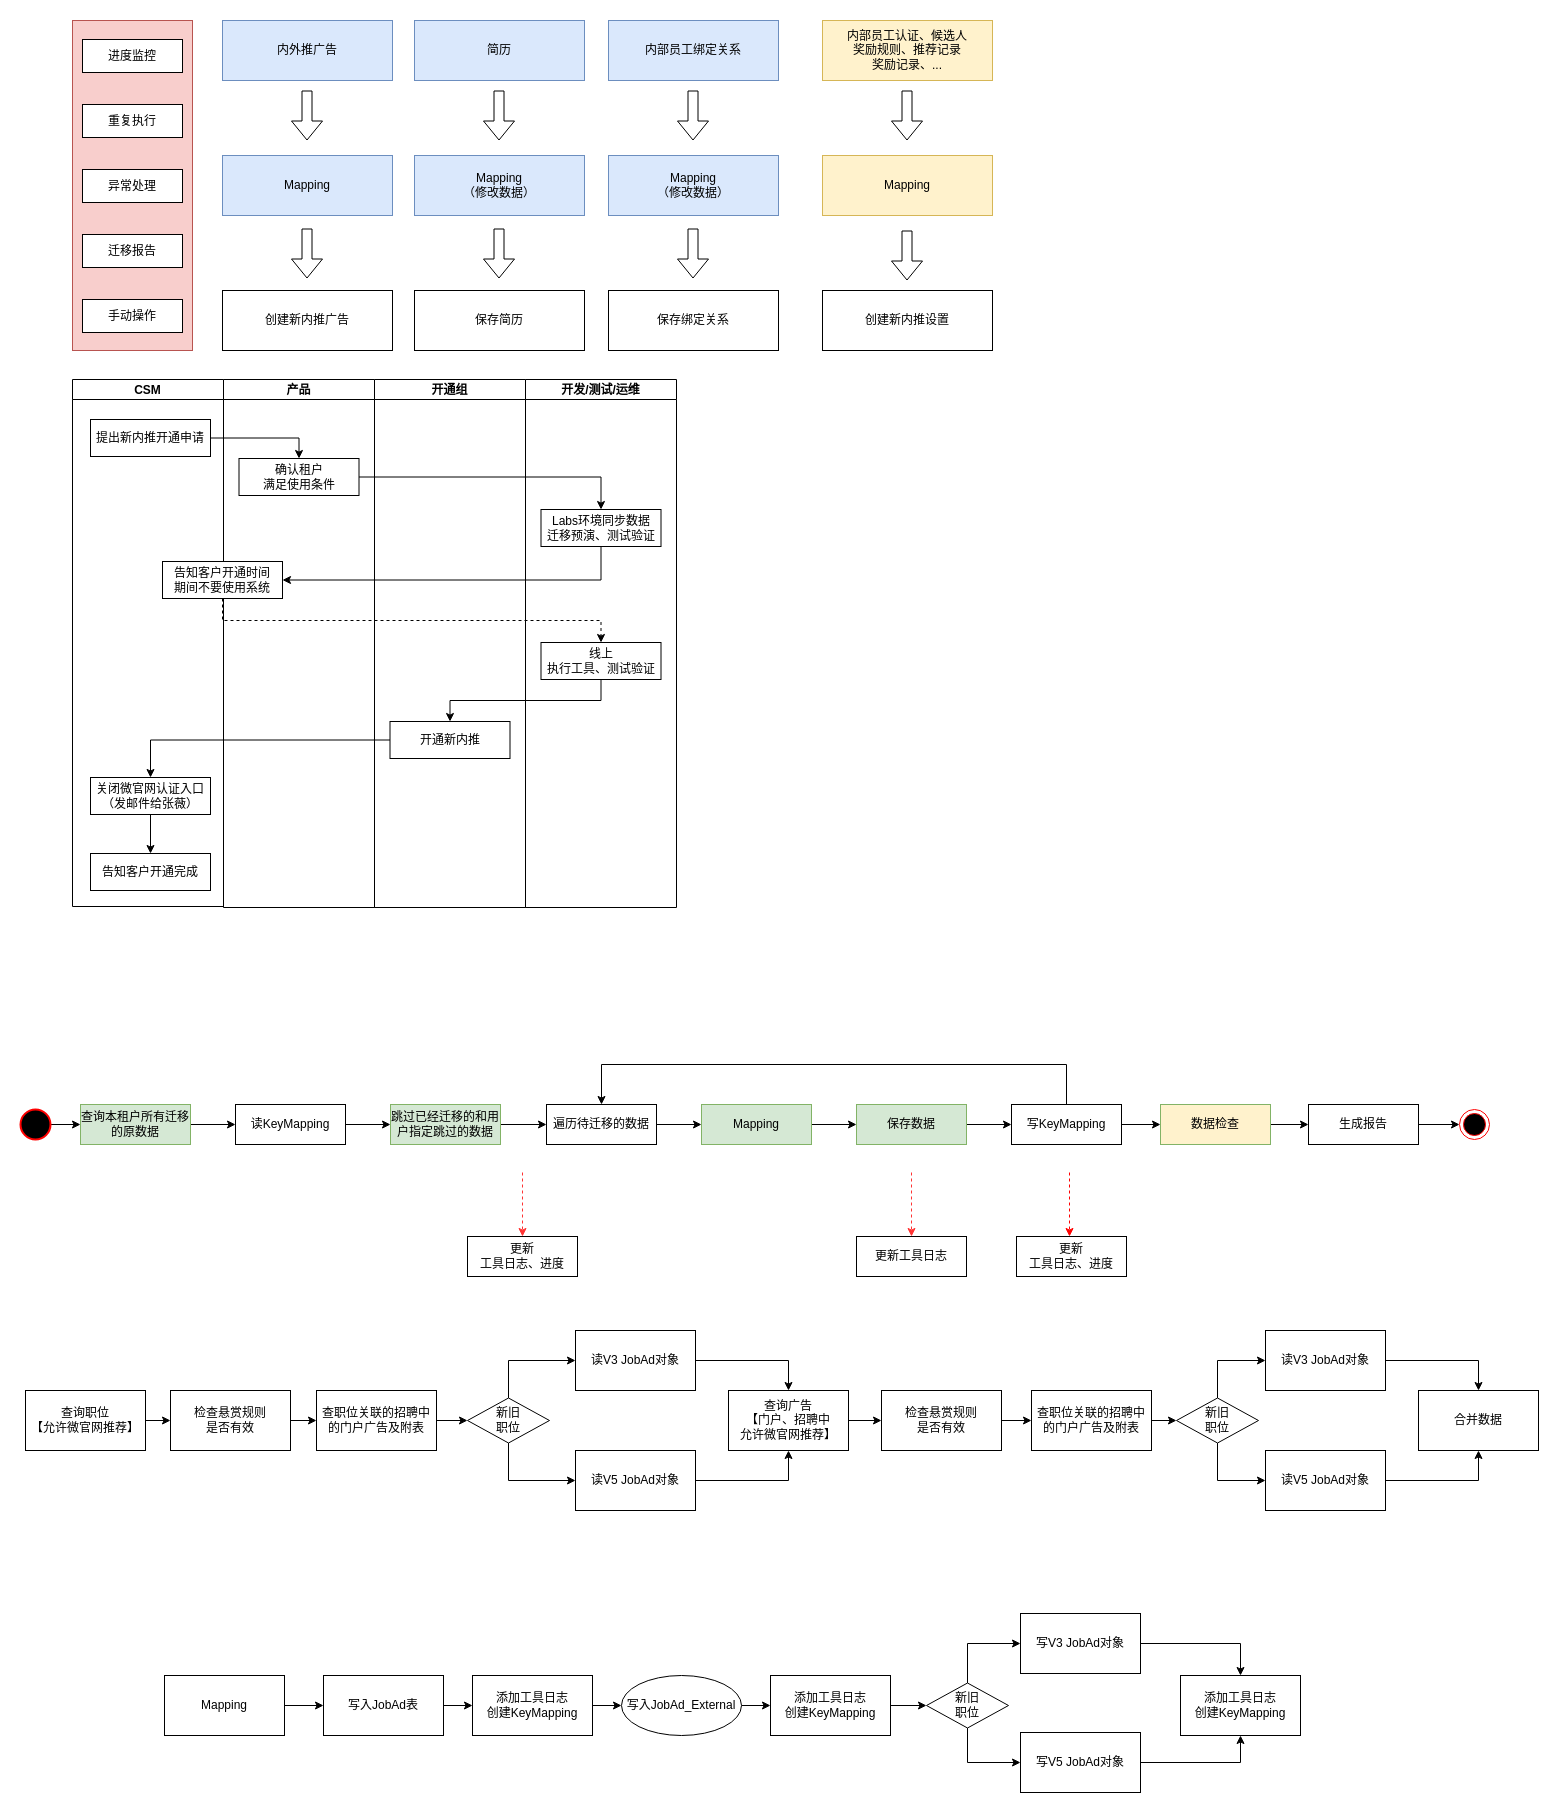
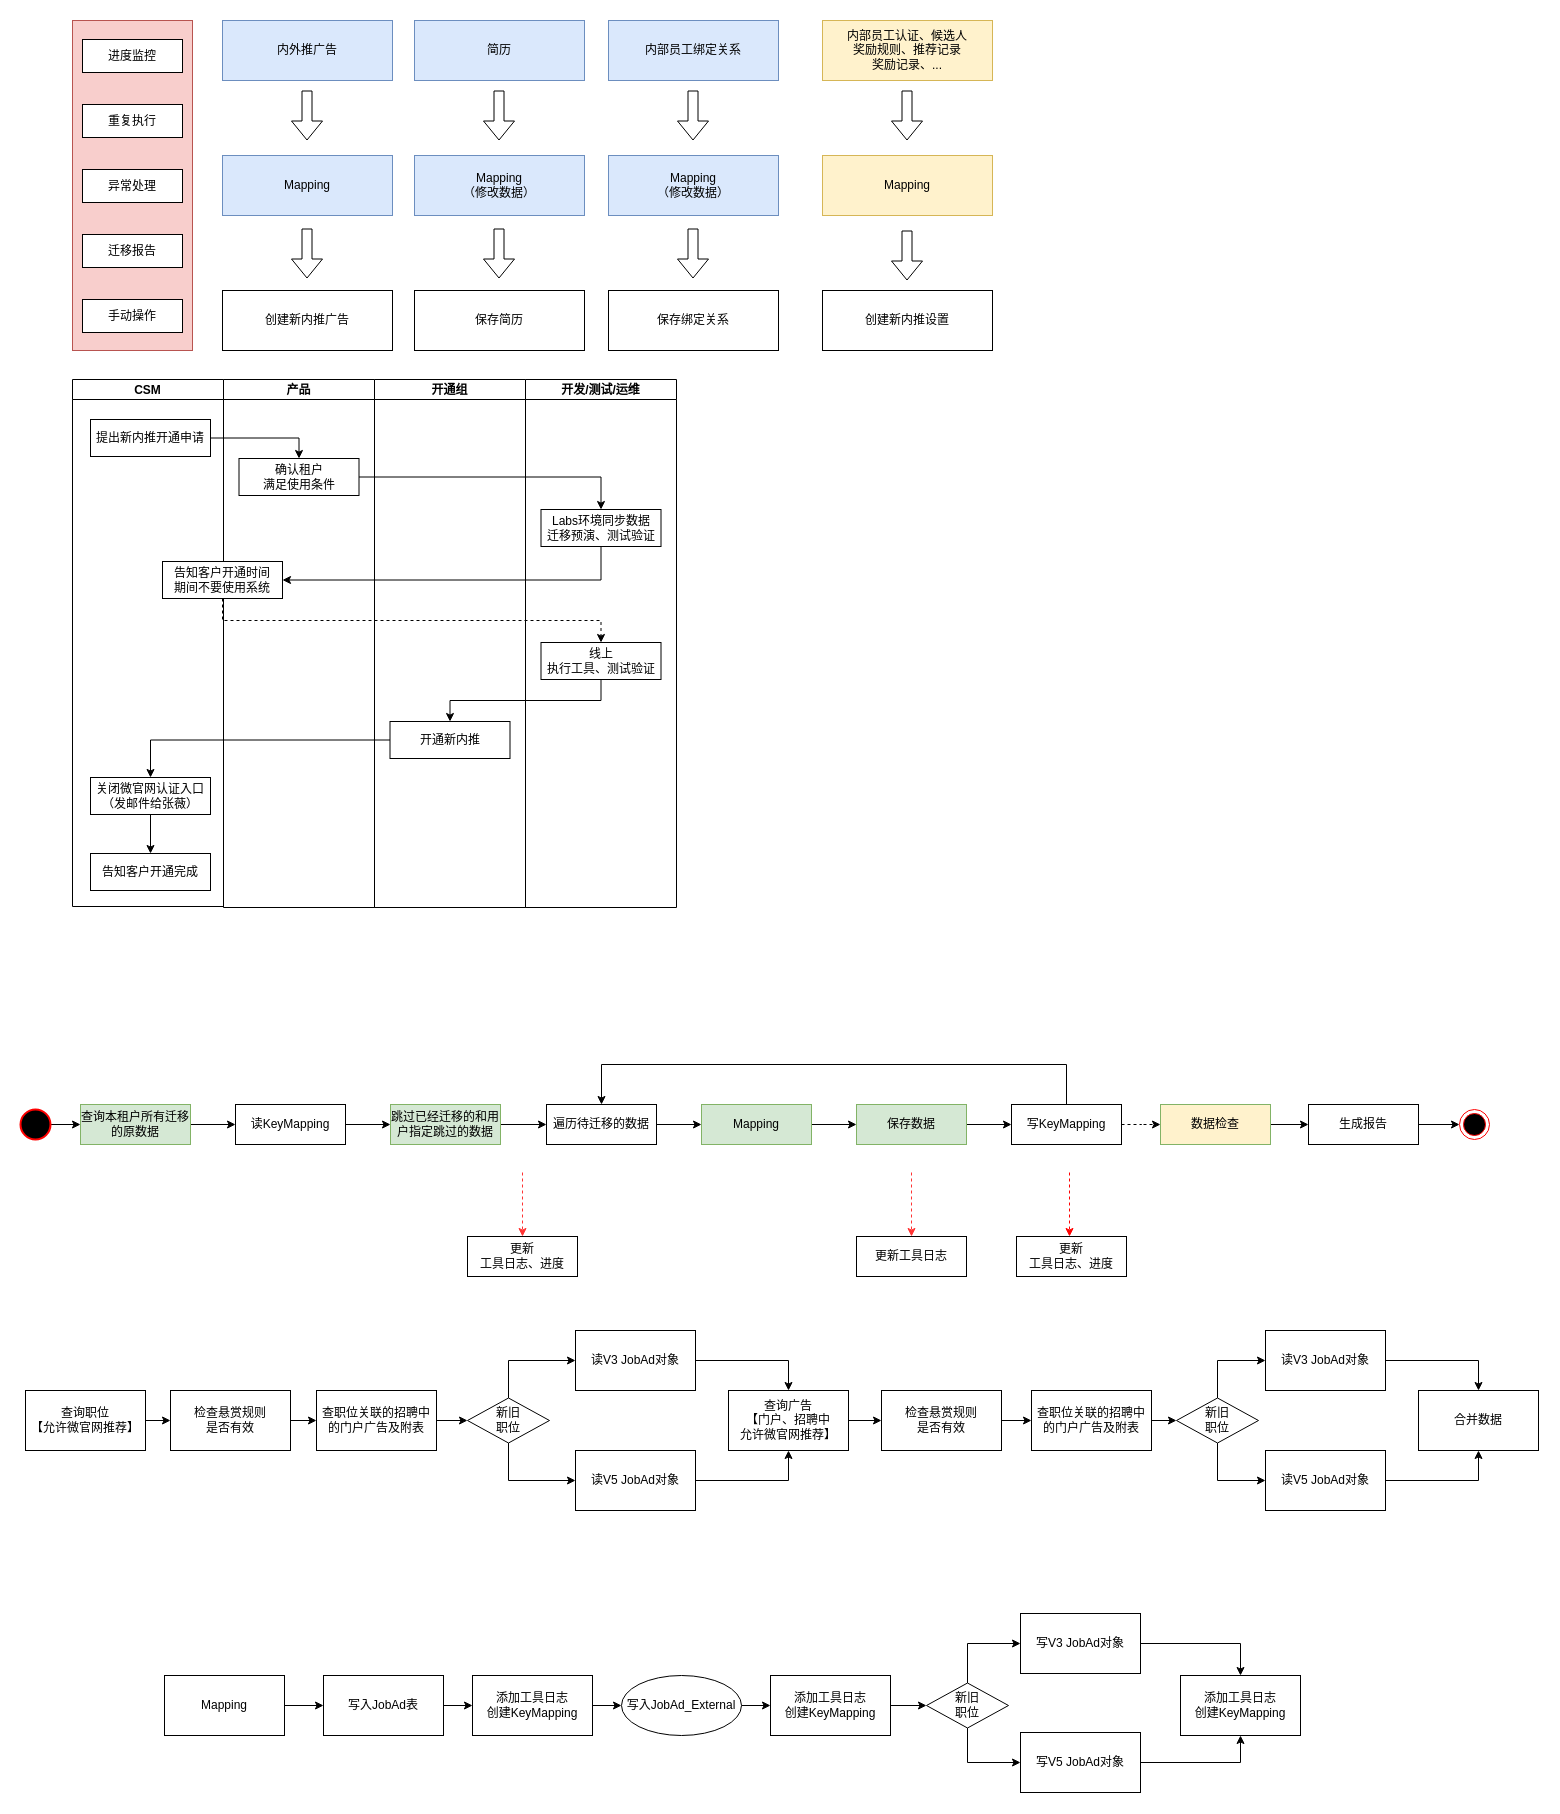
(1139, 1125) -> (1139, 1125)
